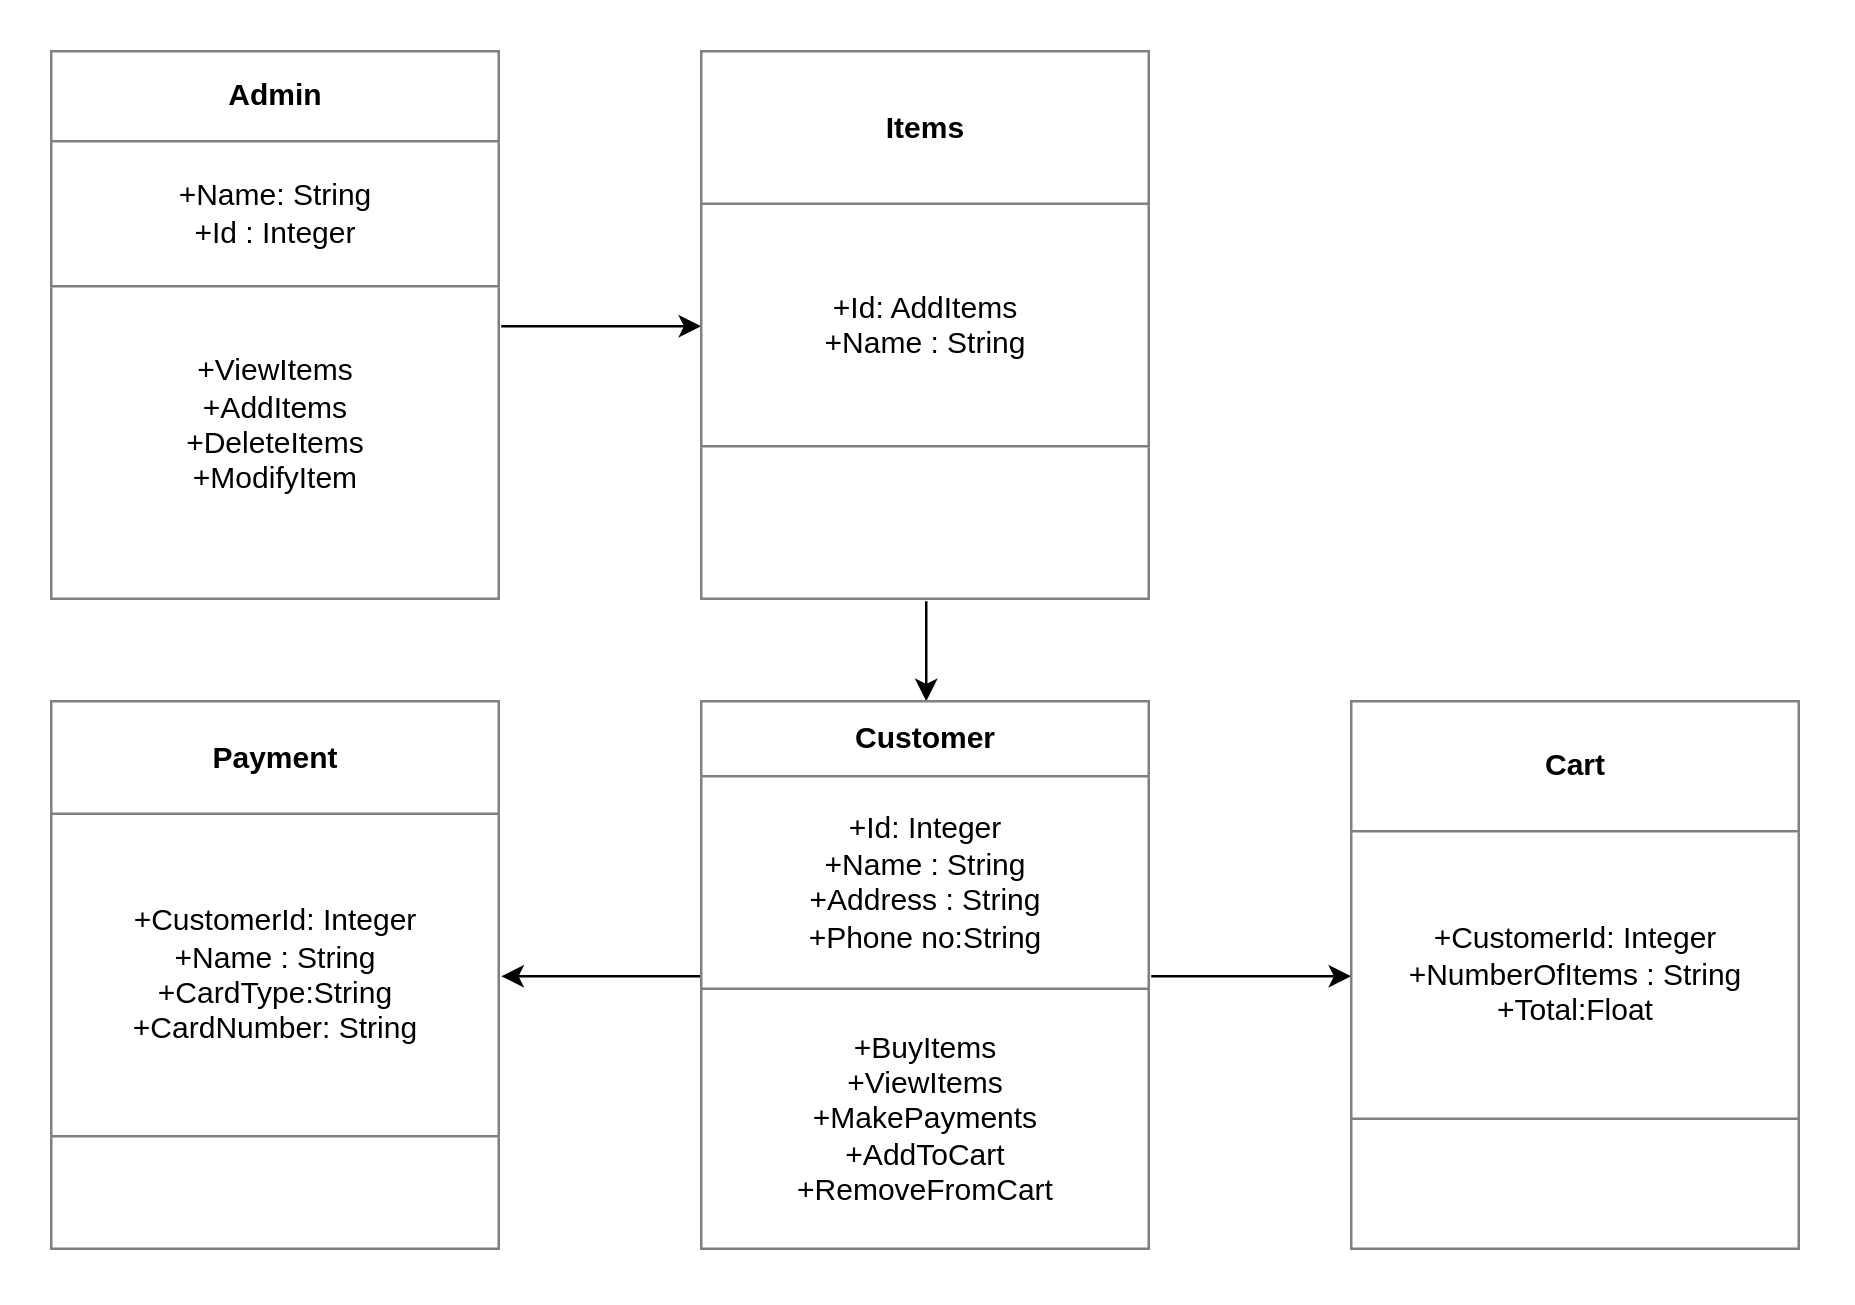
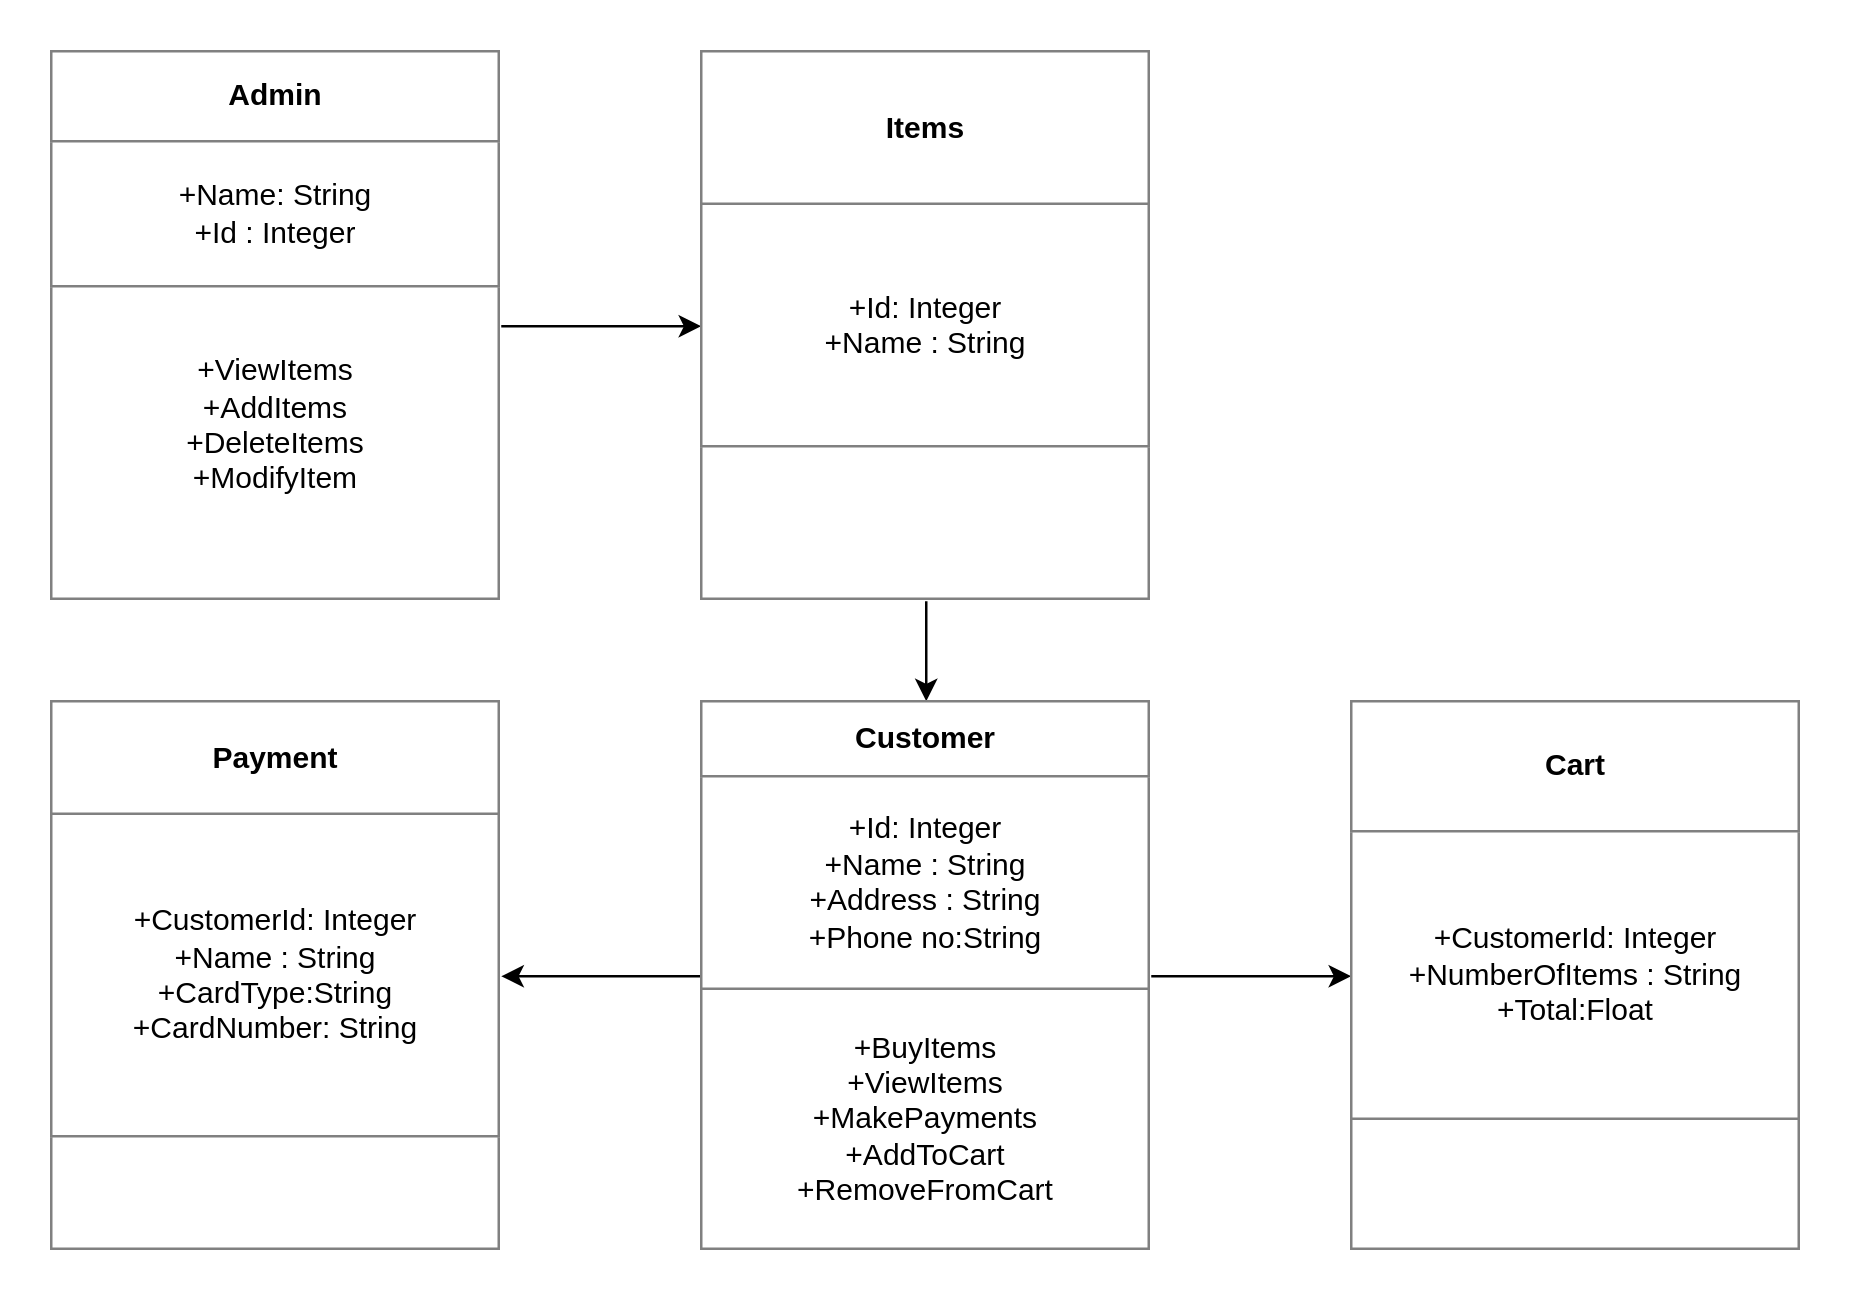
(803, 105) -> (803, 105)
